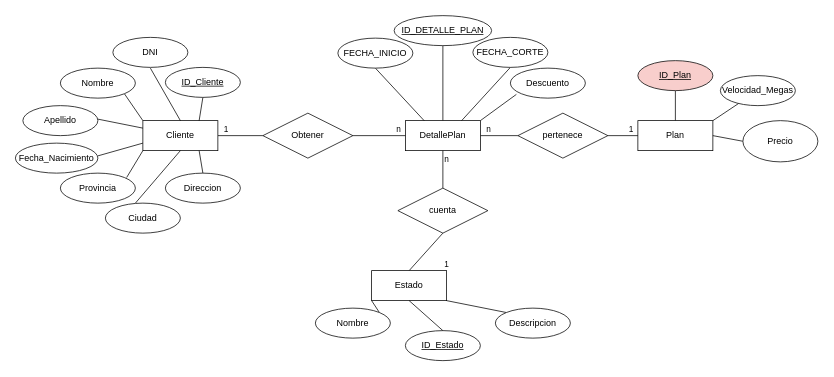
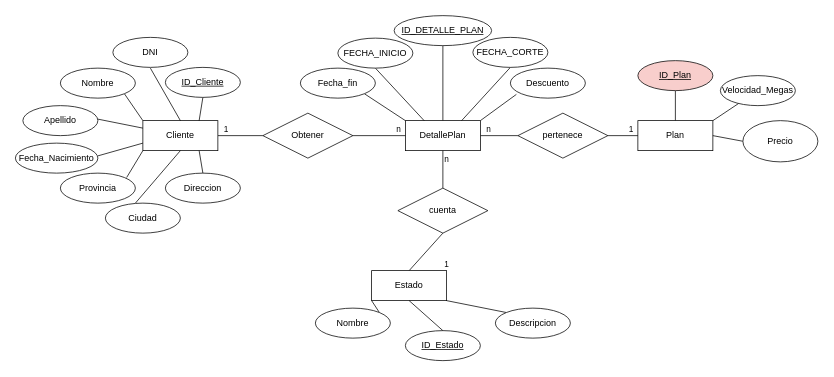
none -> (338, 83)
none -> (384, 107)
